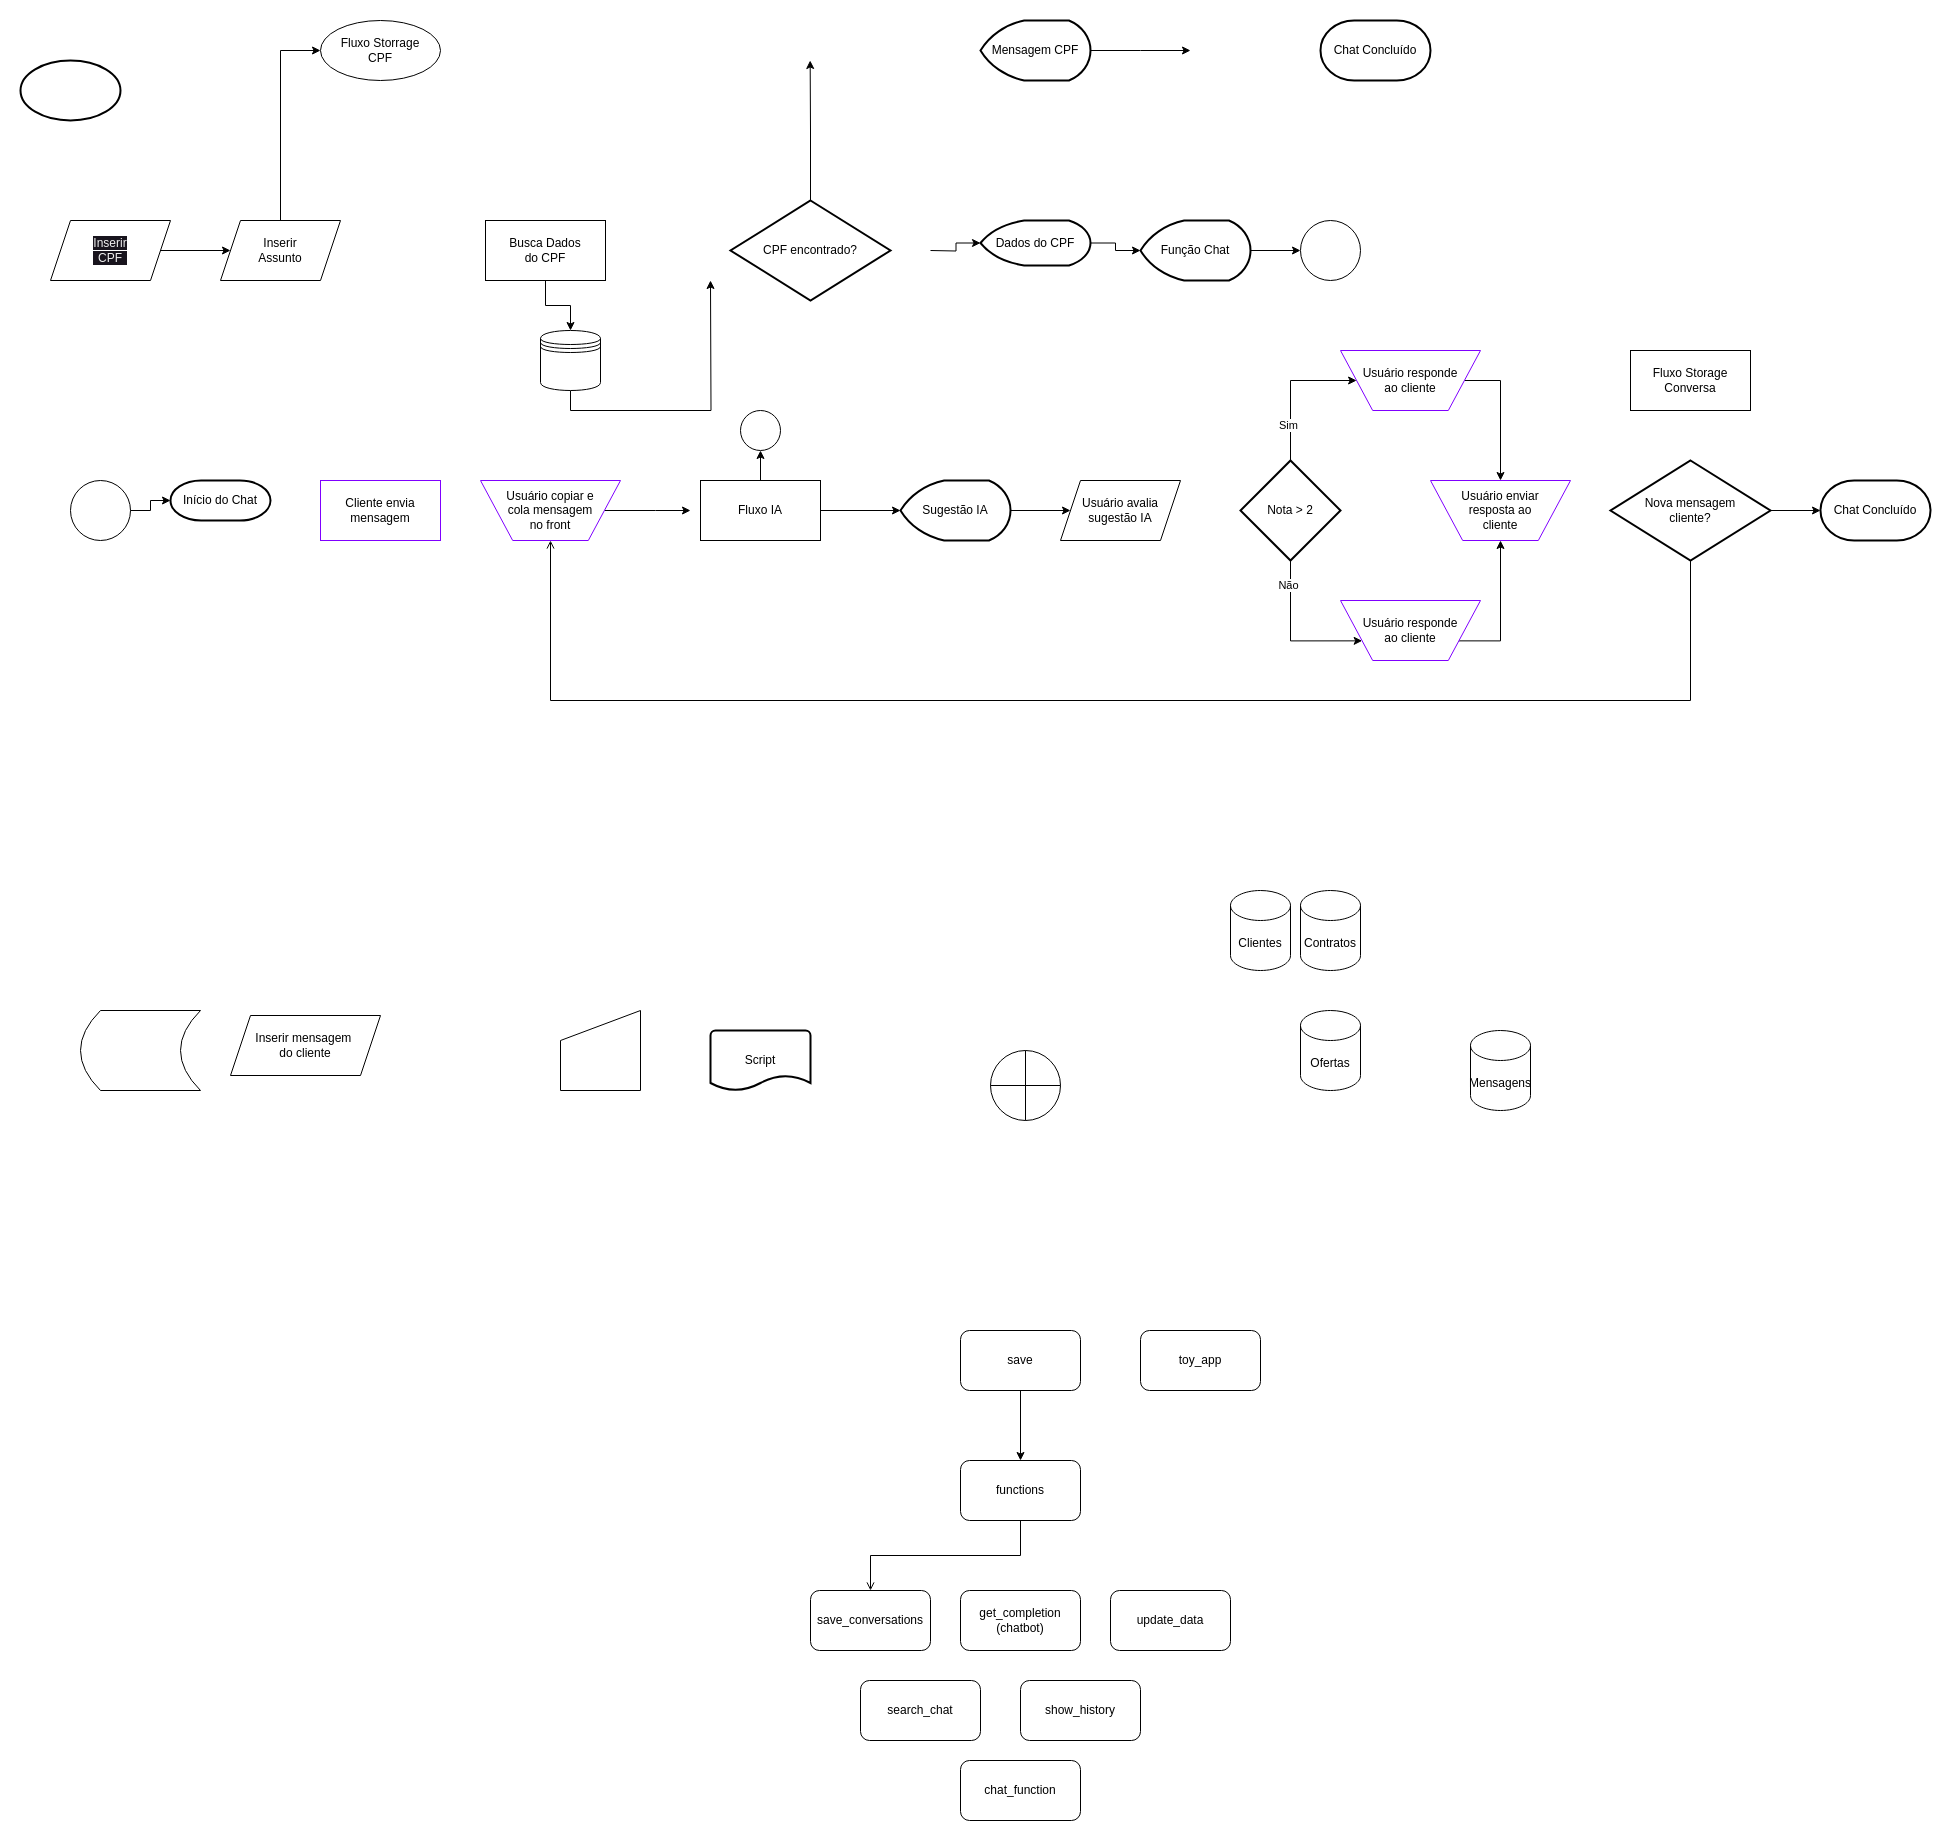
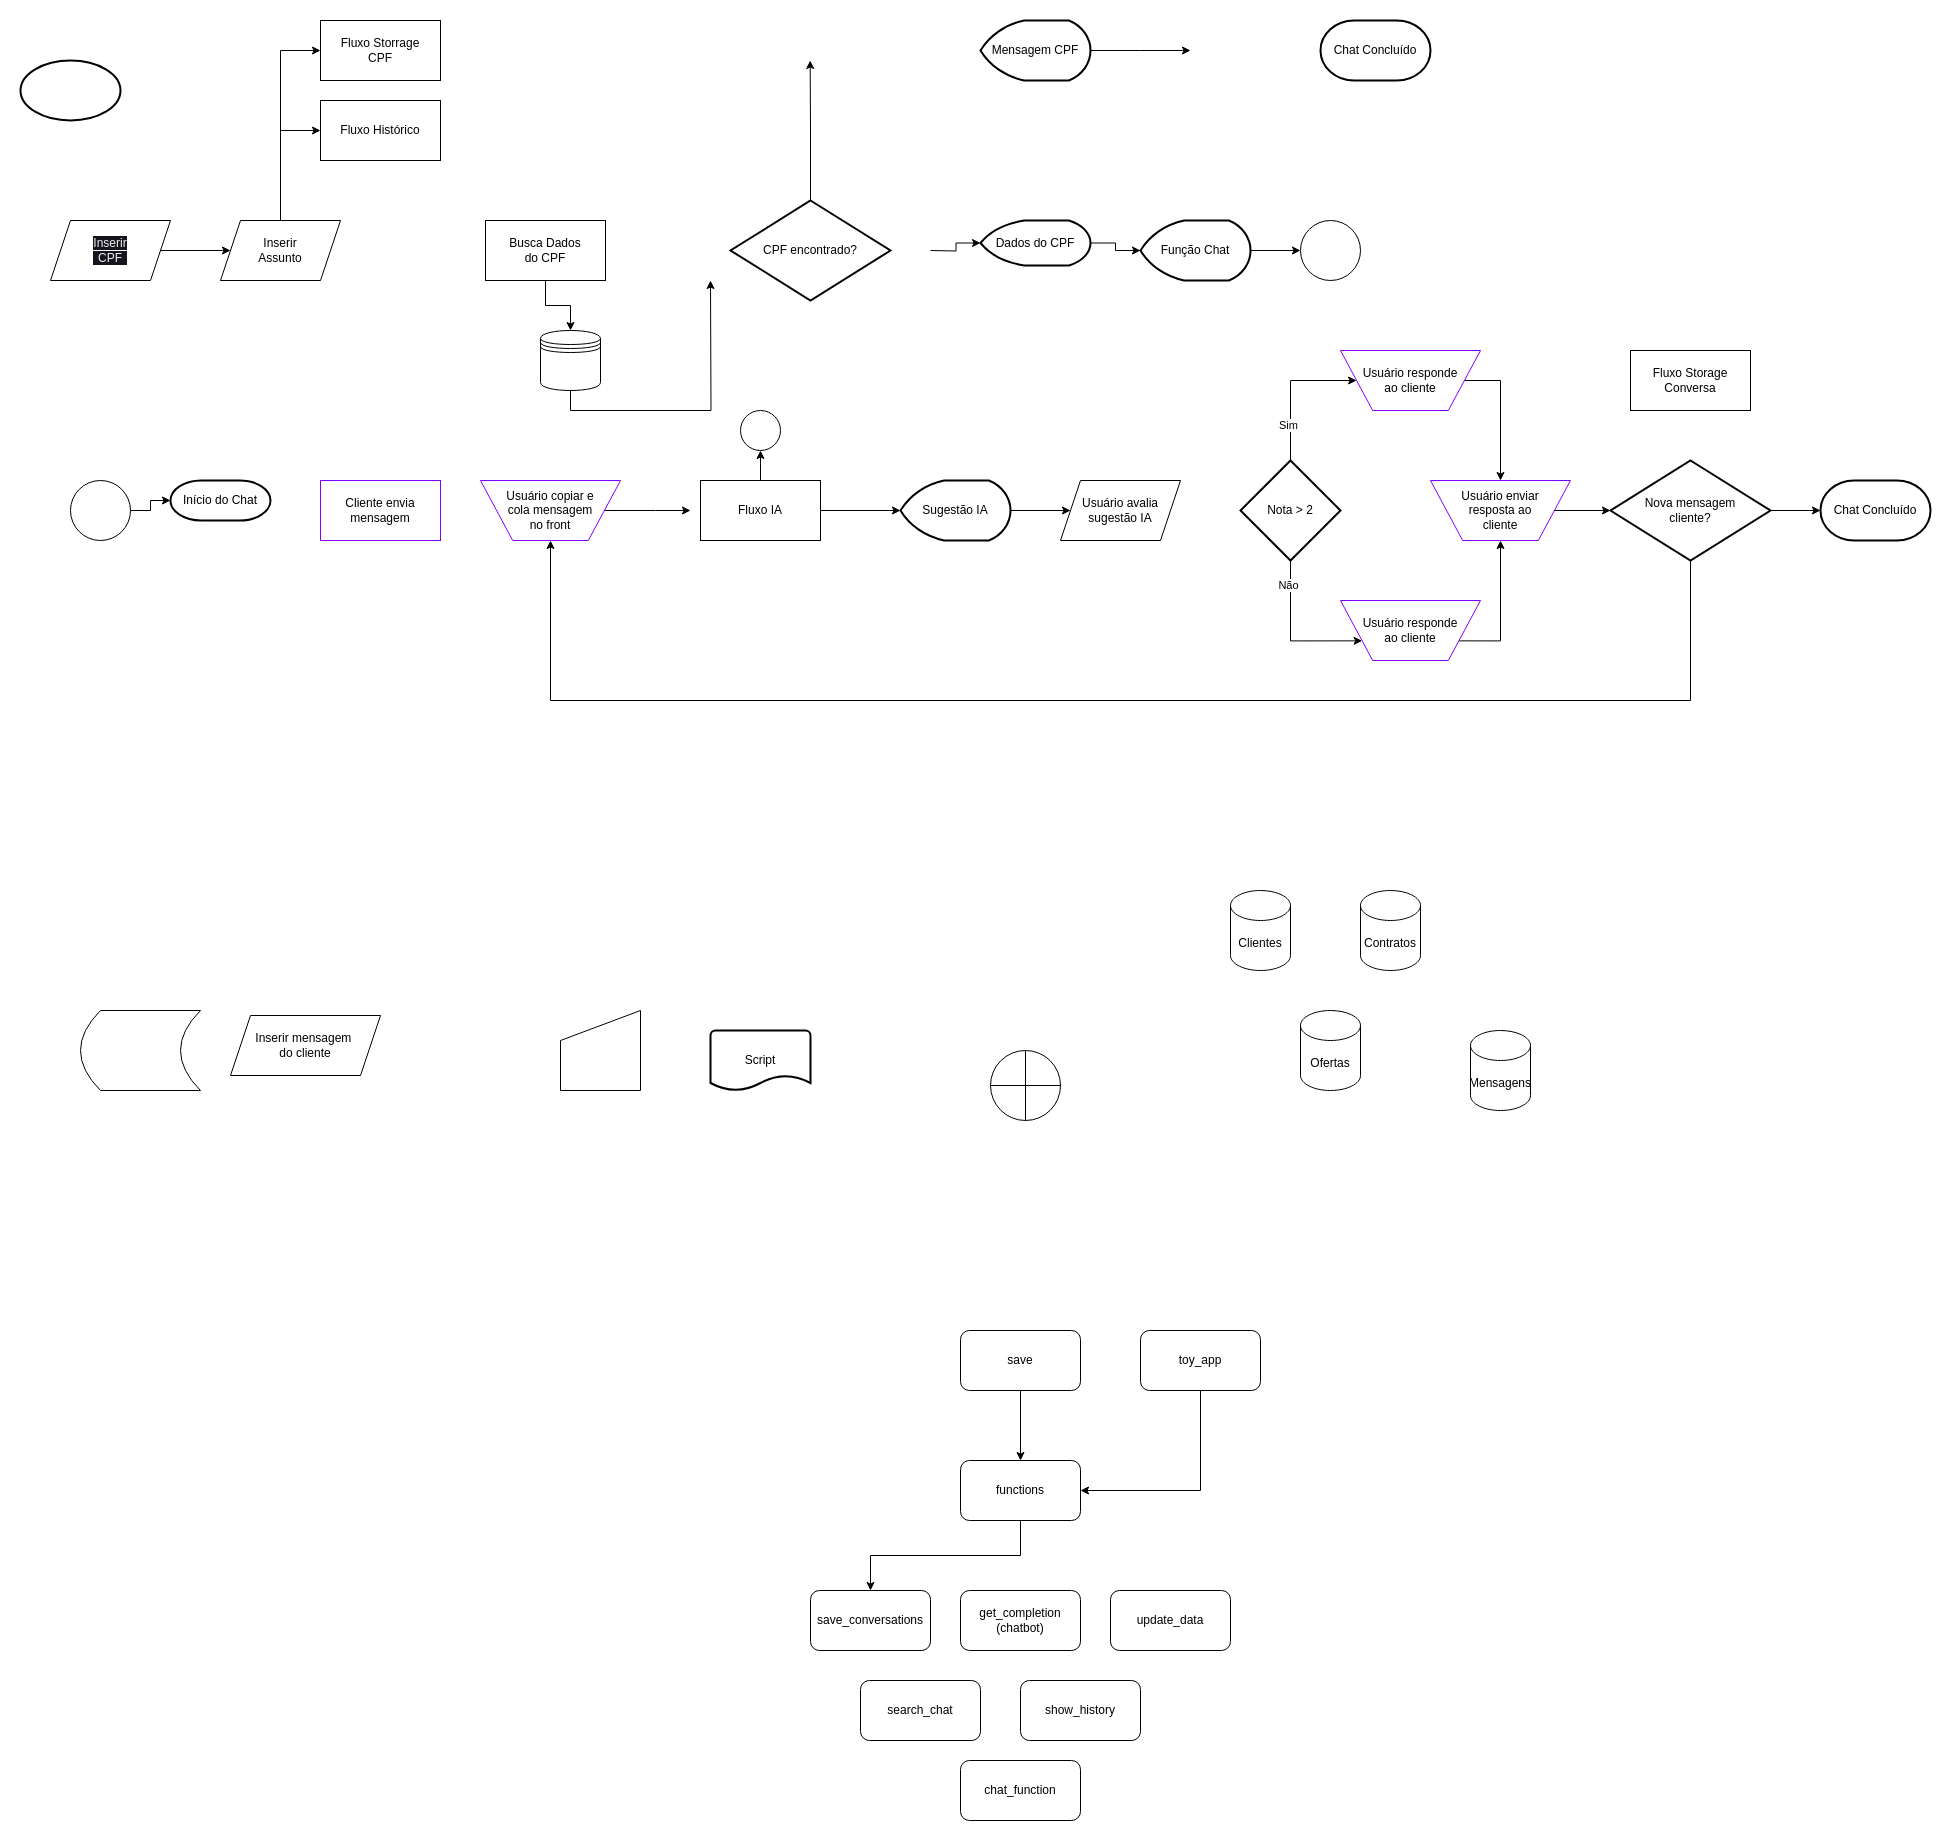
(381, 51) -> (381, 51)
none -> (298, 131)
none -> (381, 131)
none -> (1579, 511)
(551, 546) -> (551, 548)
(1331, 931) -> (1391, 931)
none -> (1194, 1491)
(871, 1584) -> (871, 1582)
